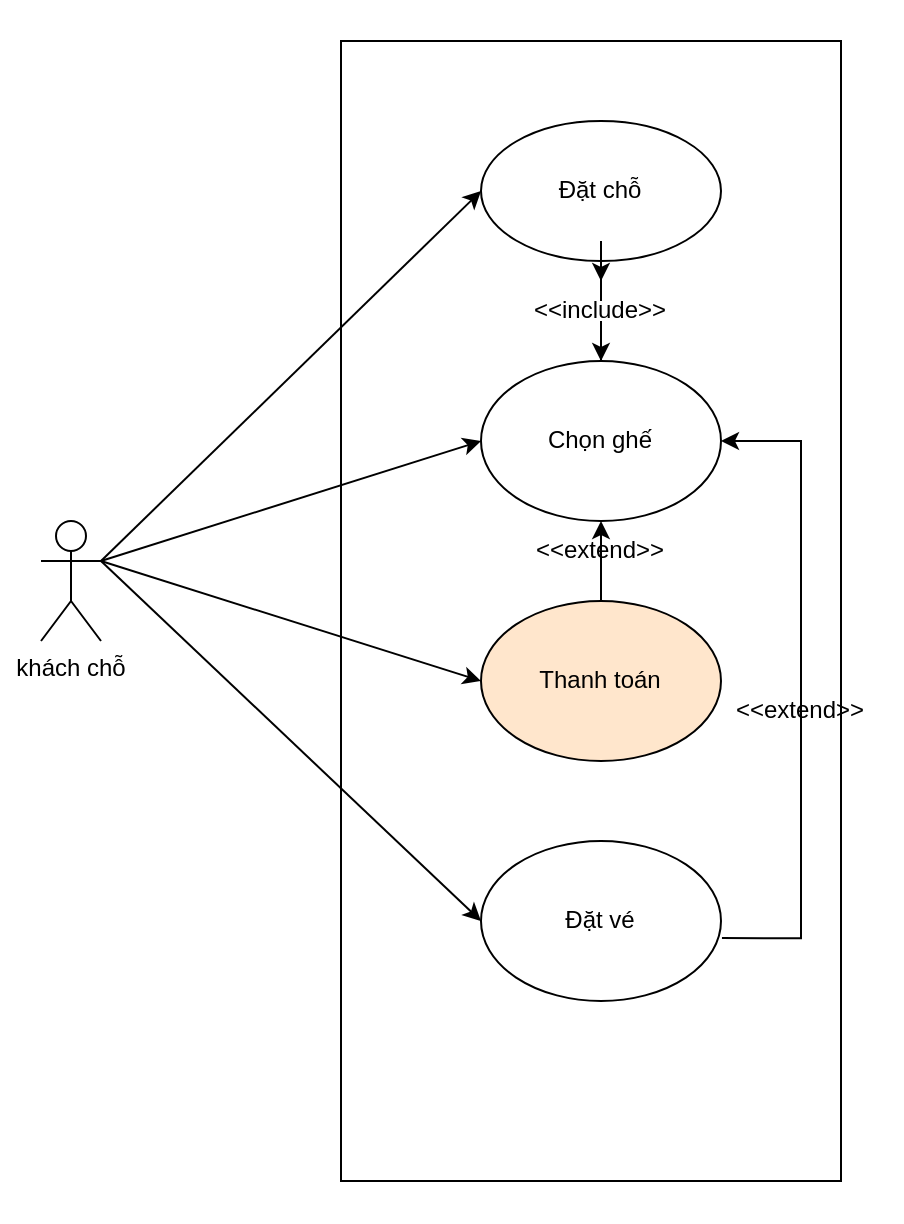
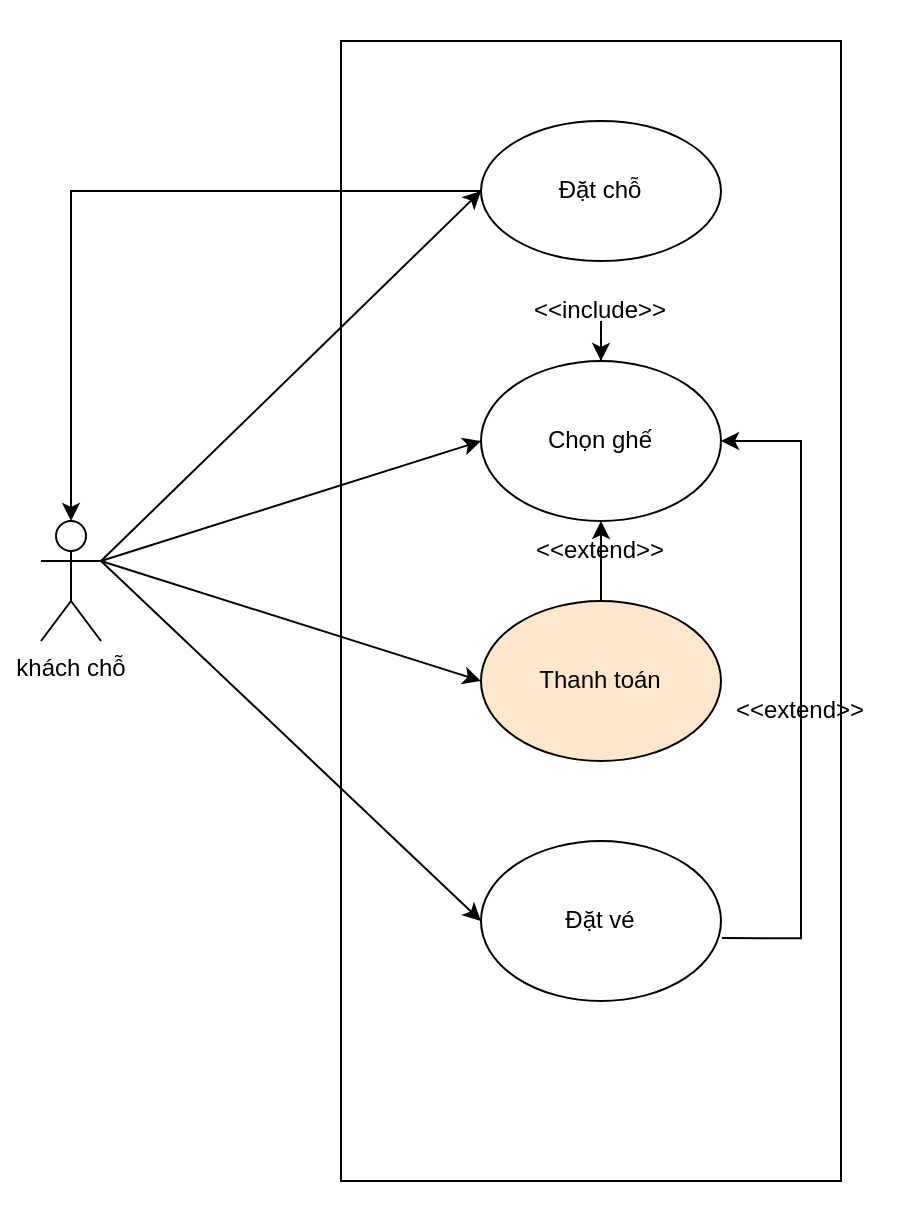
(601, 278) -> (118, 191)
